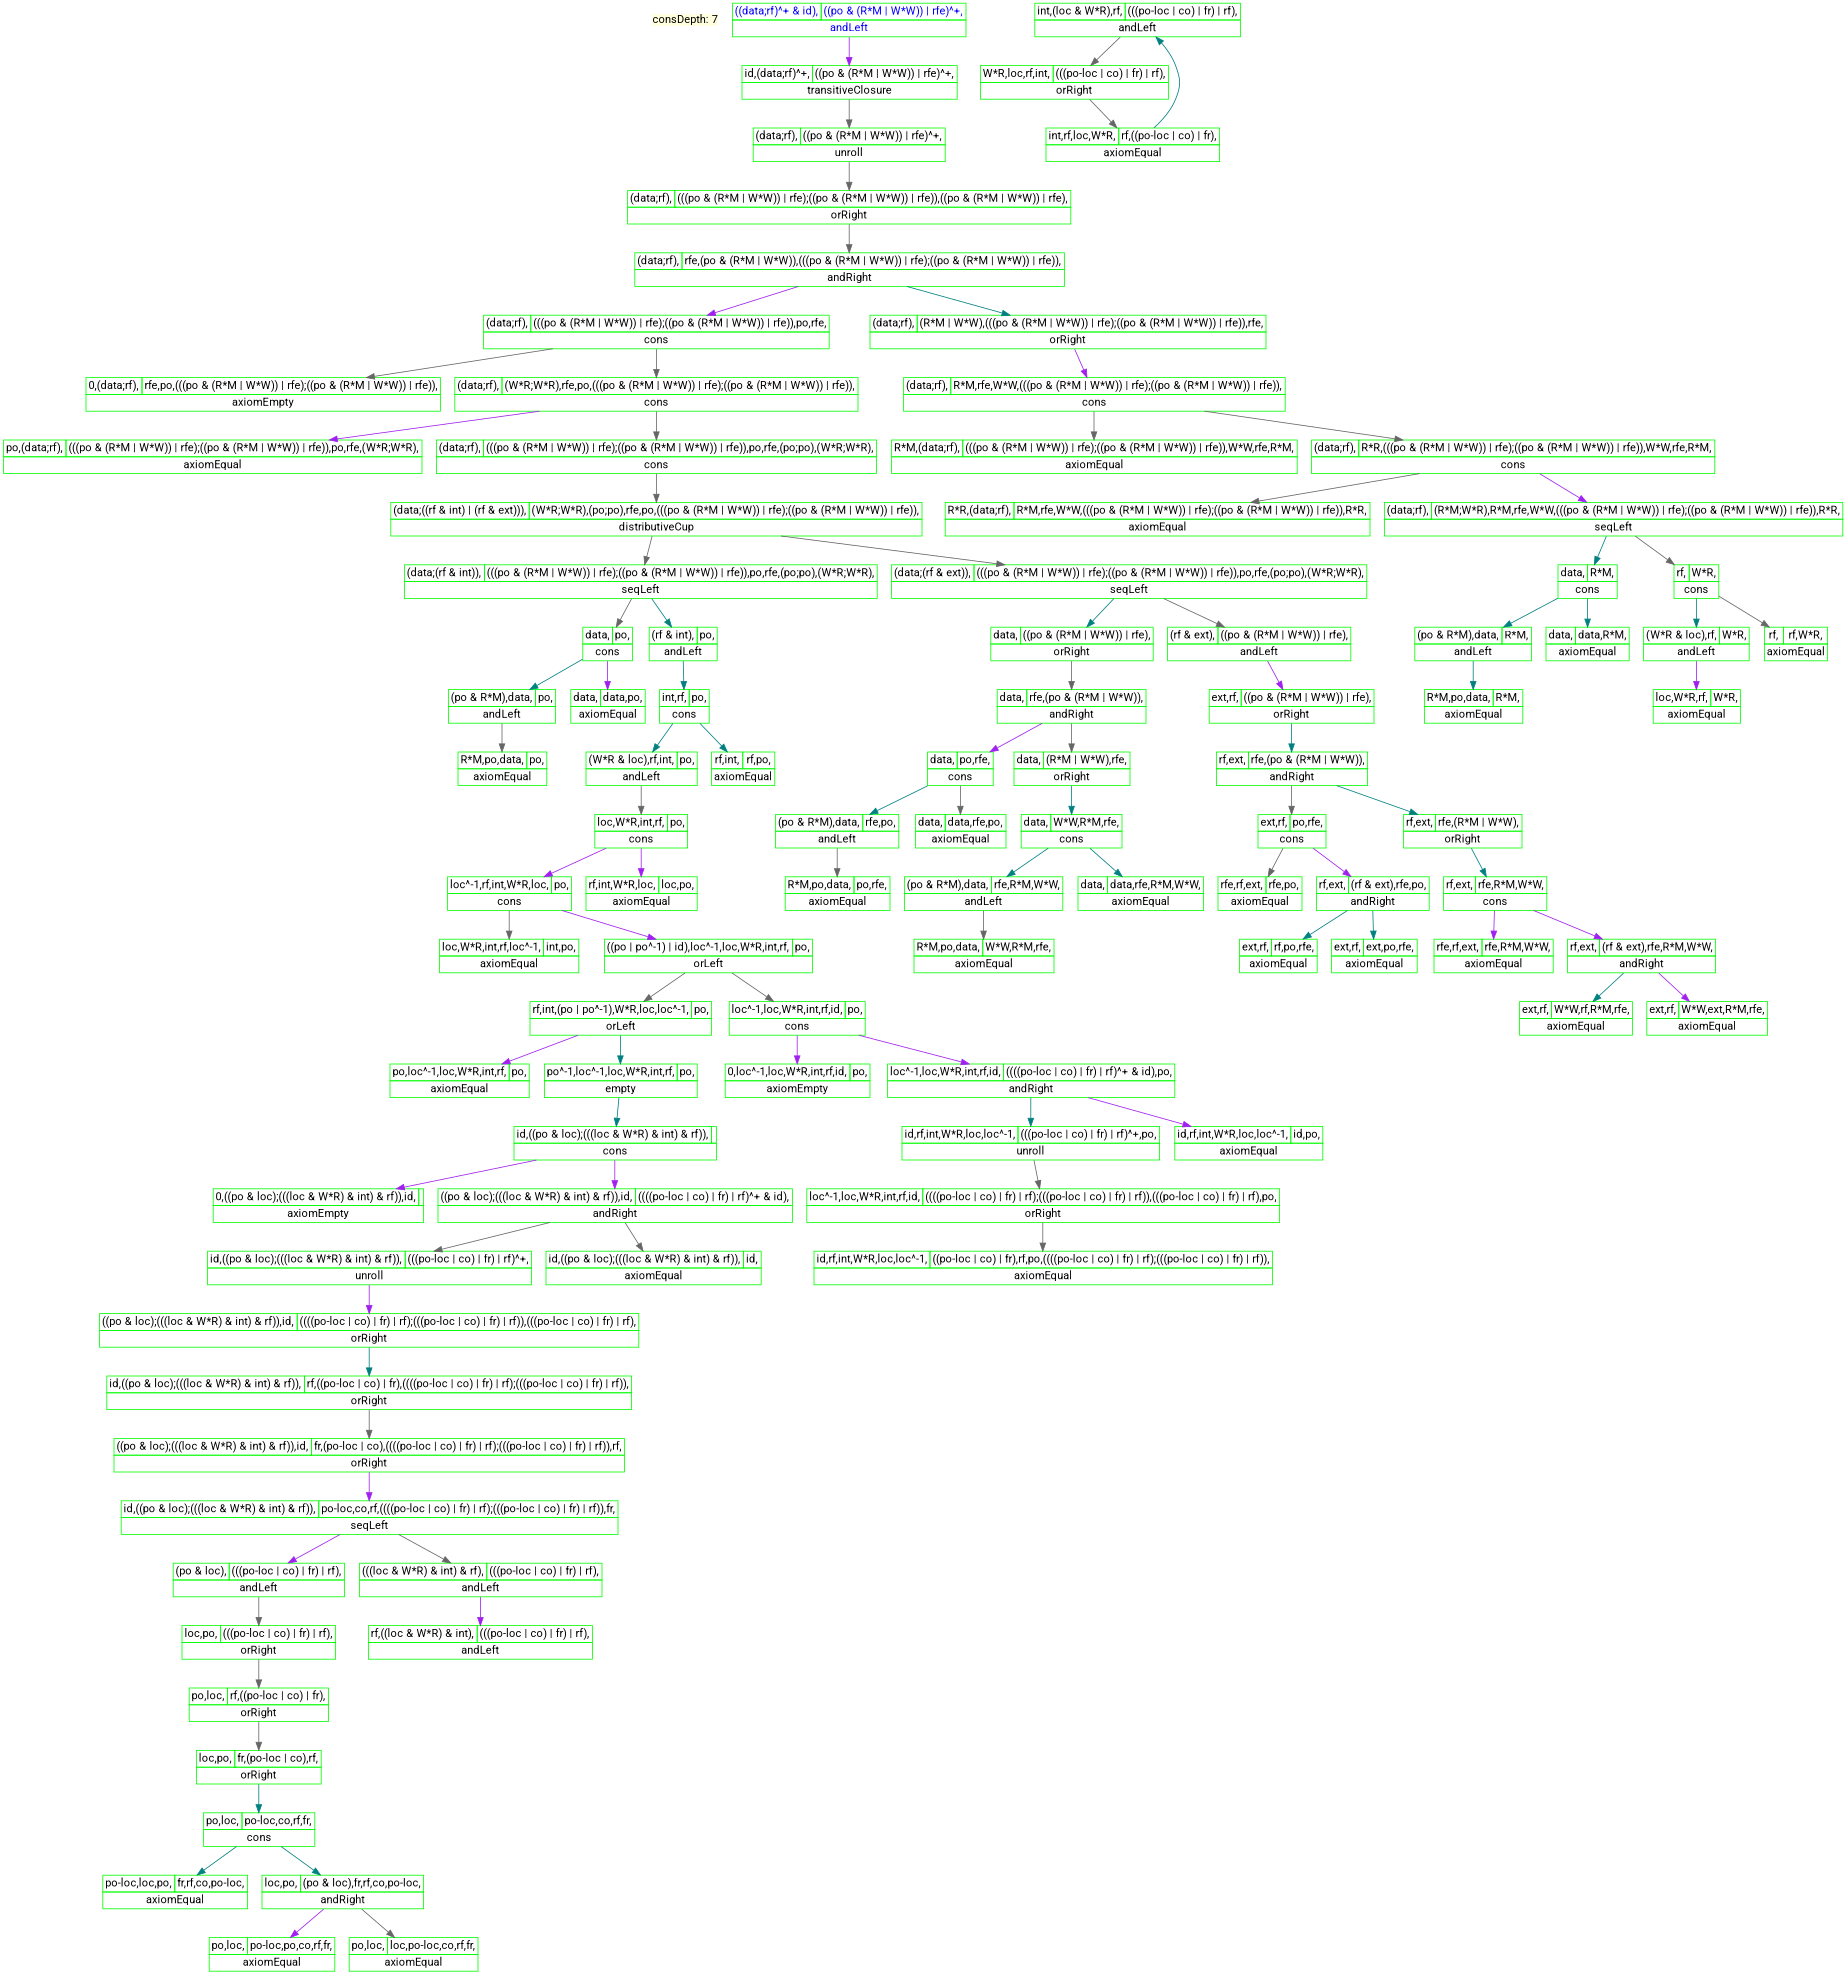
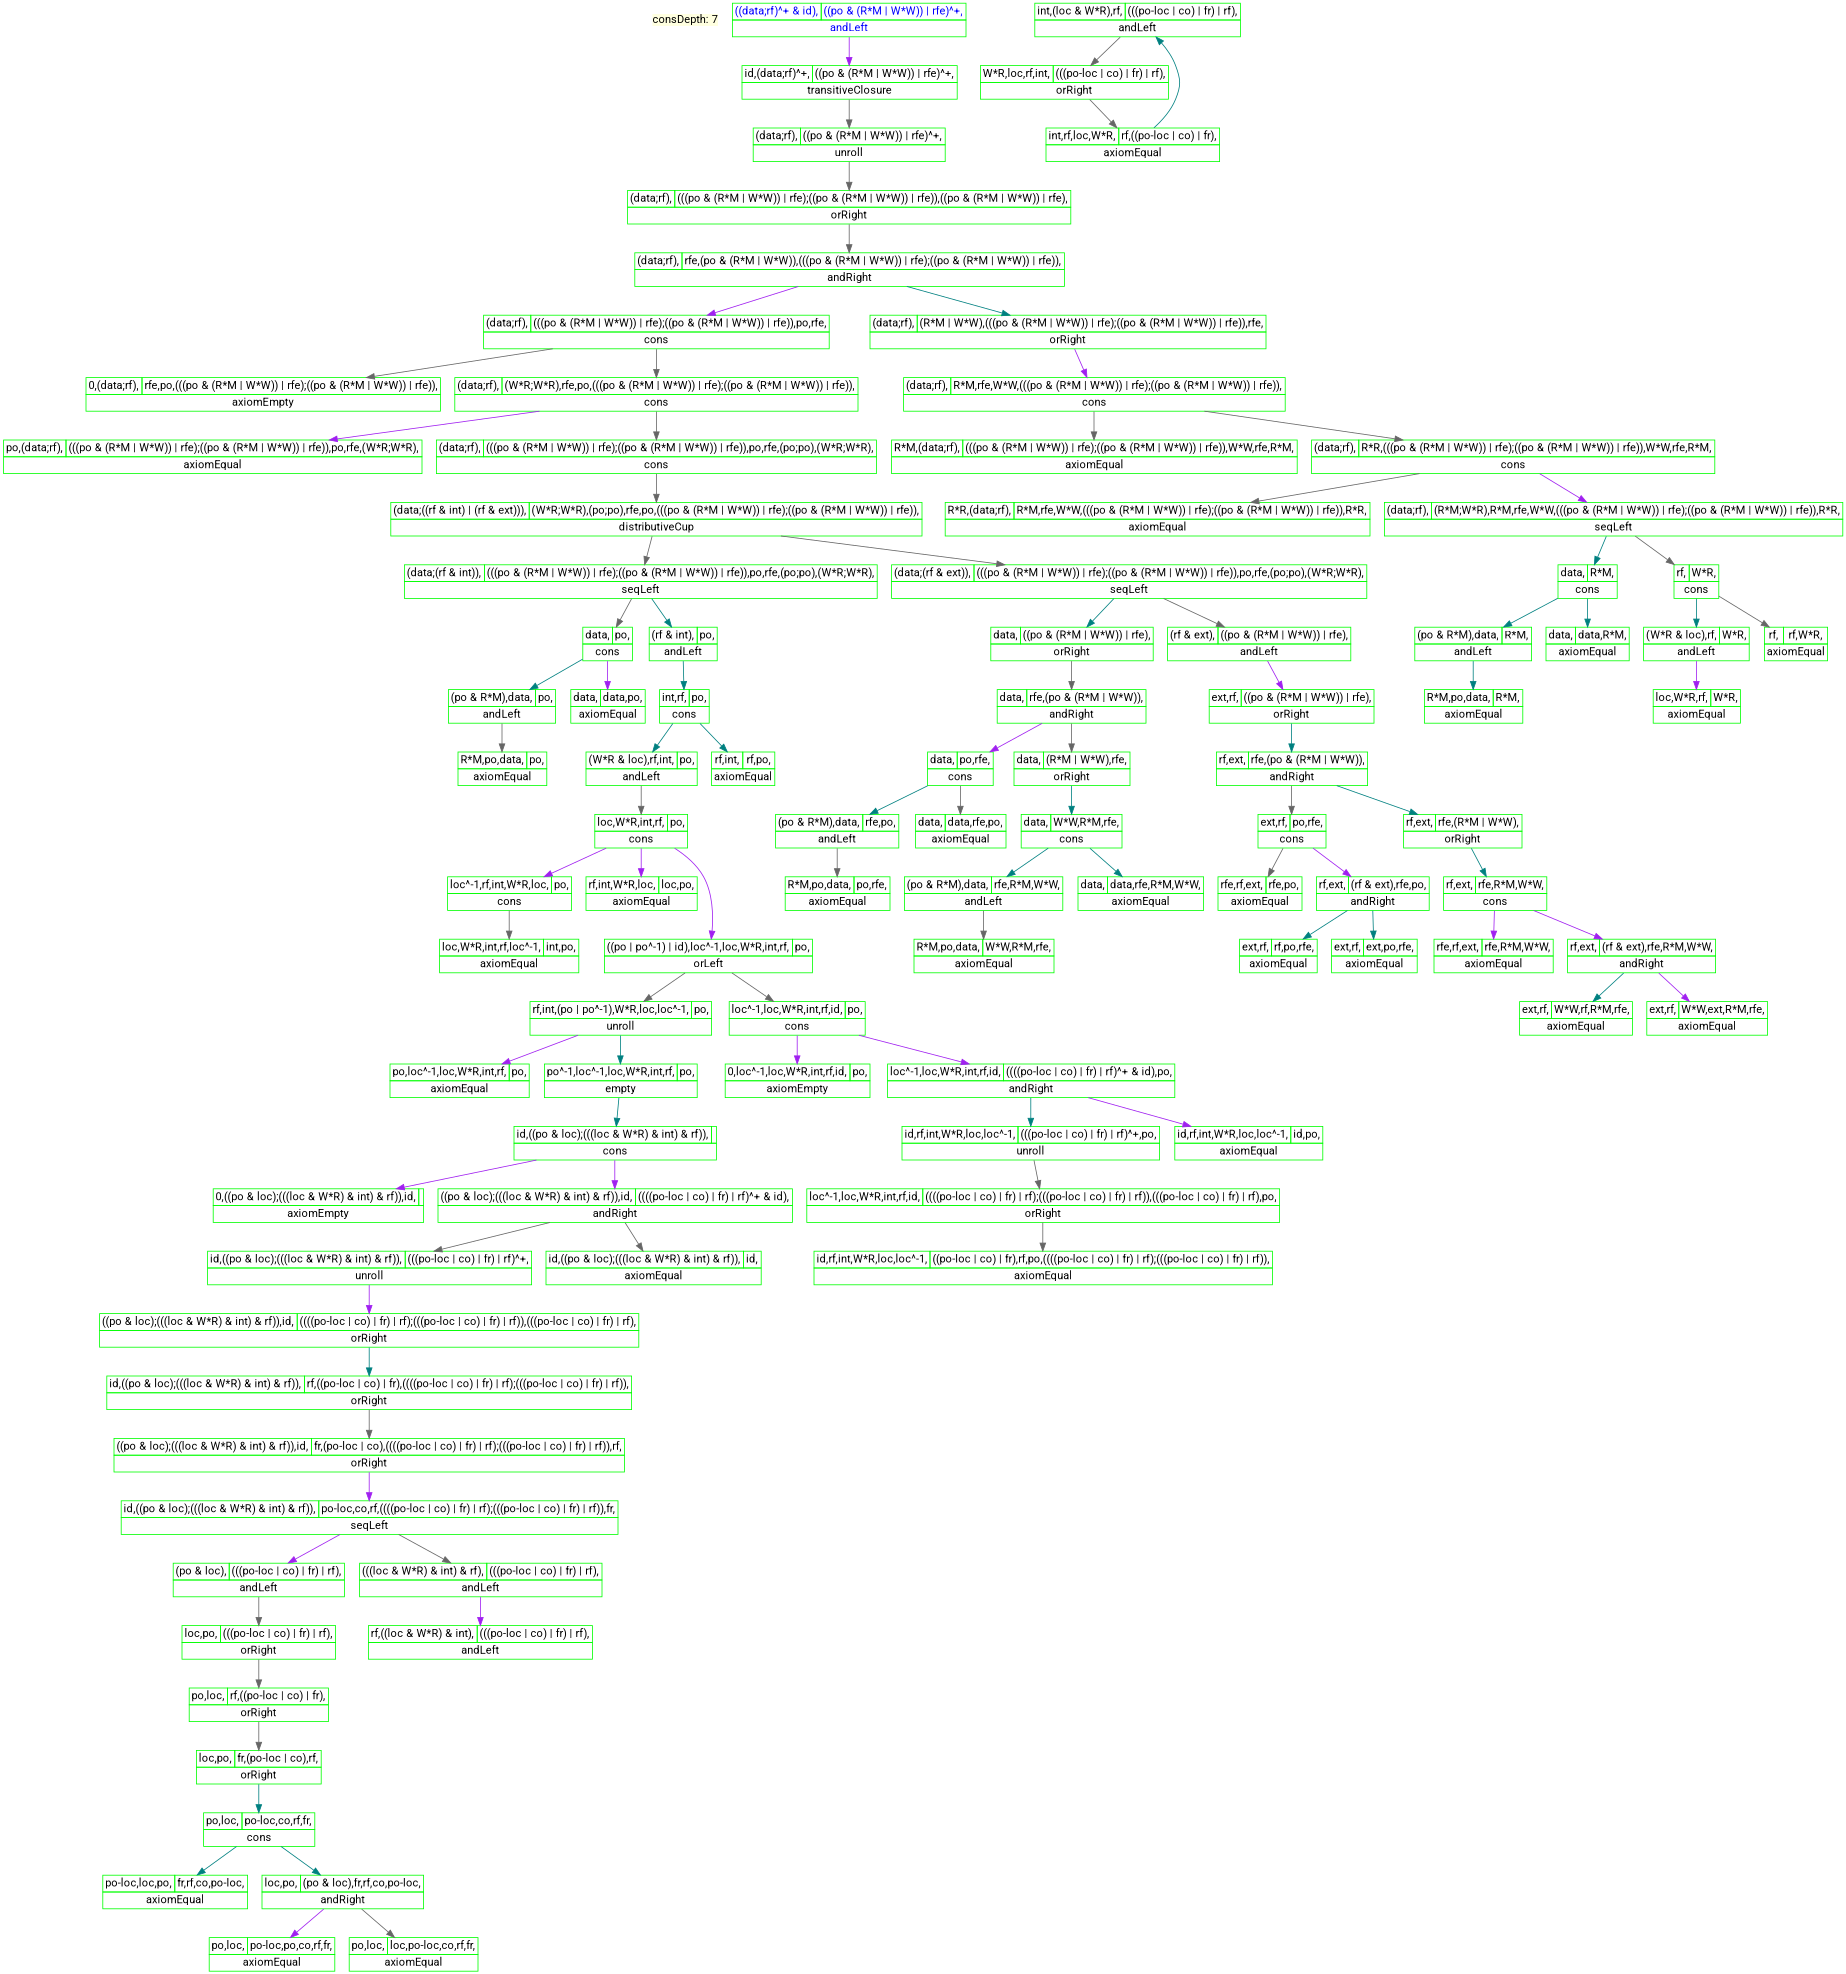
(605, 924) -> (707, 883)
(621, 1026) -> (621, 1026)
